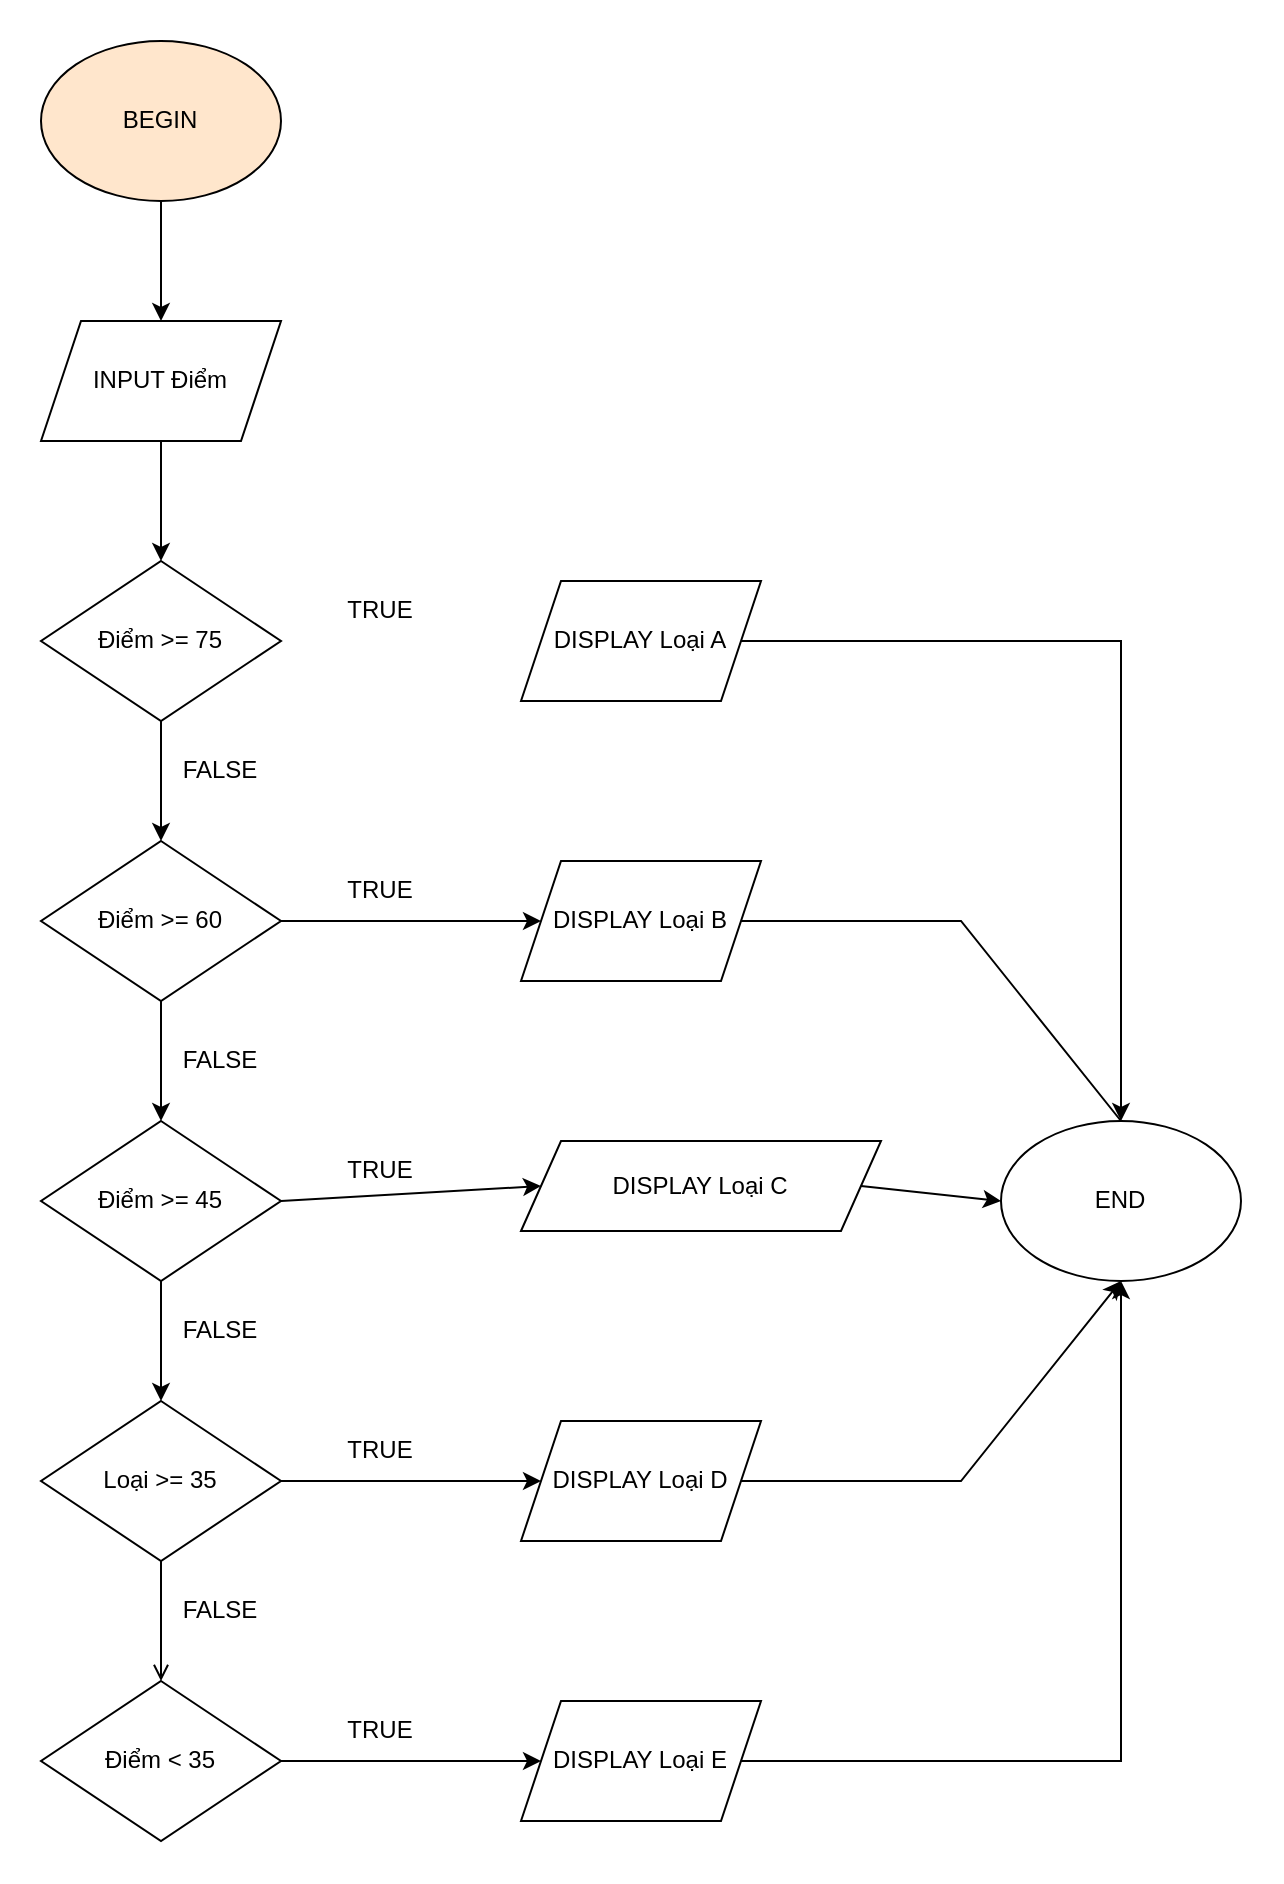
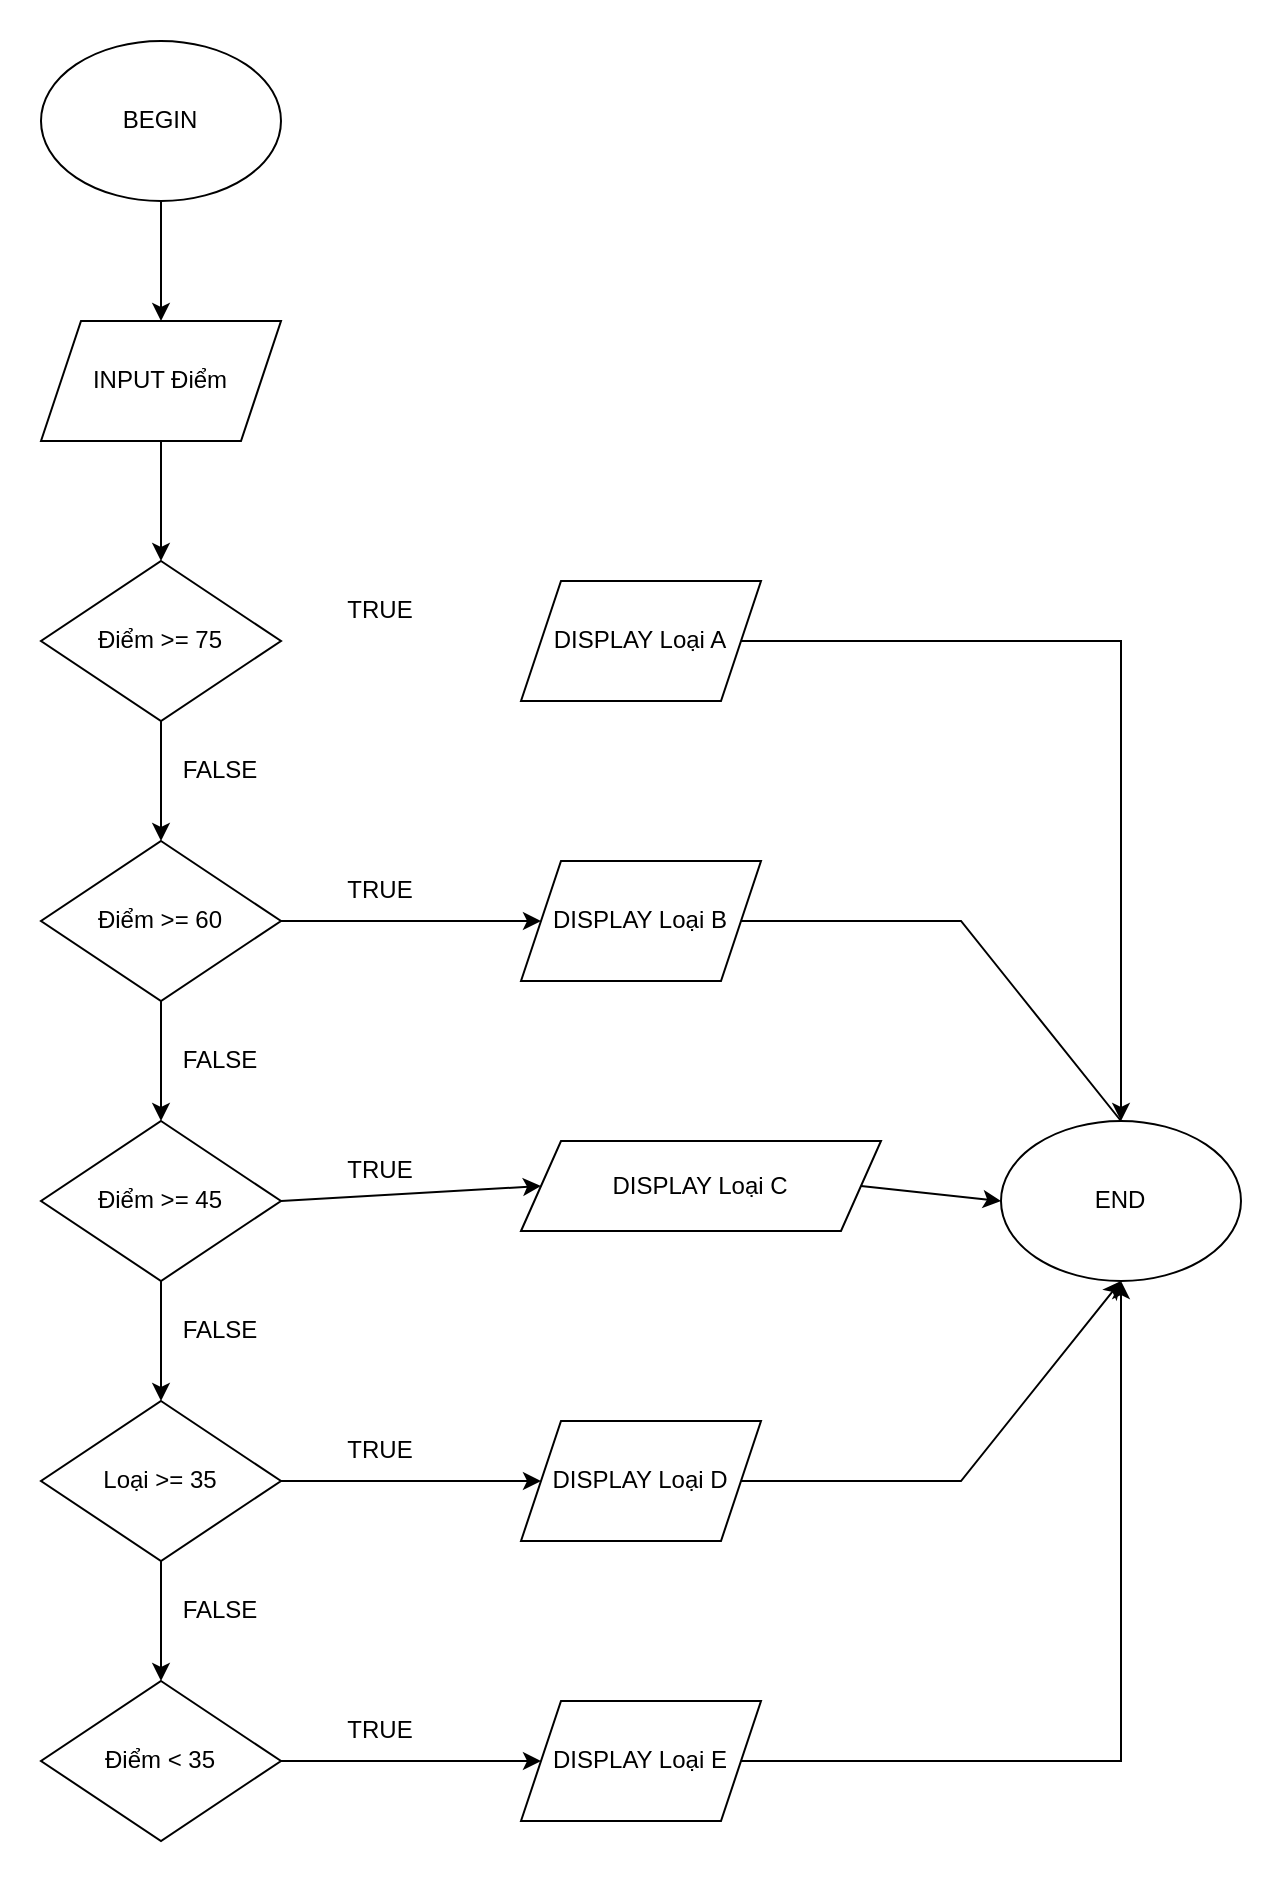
(161, 121) -> (161, 121)
(161, 1668) -> (161, 1666)
